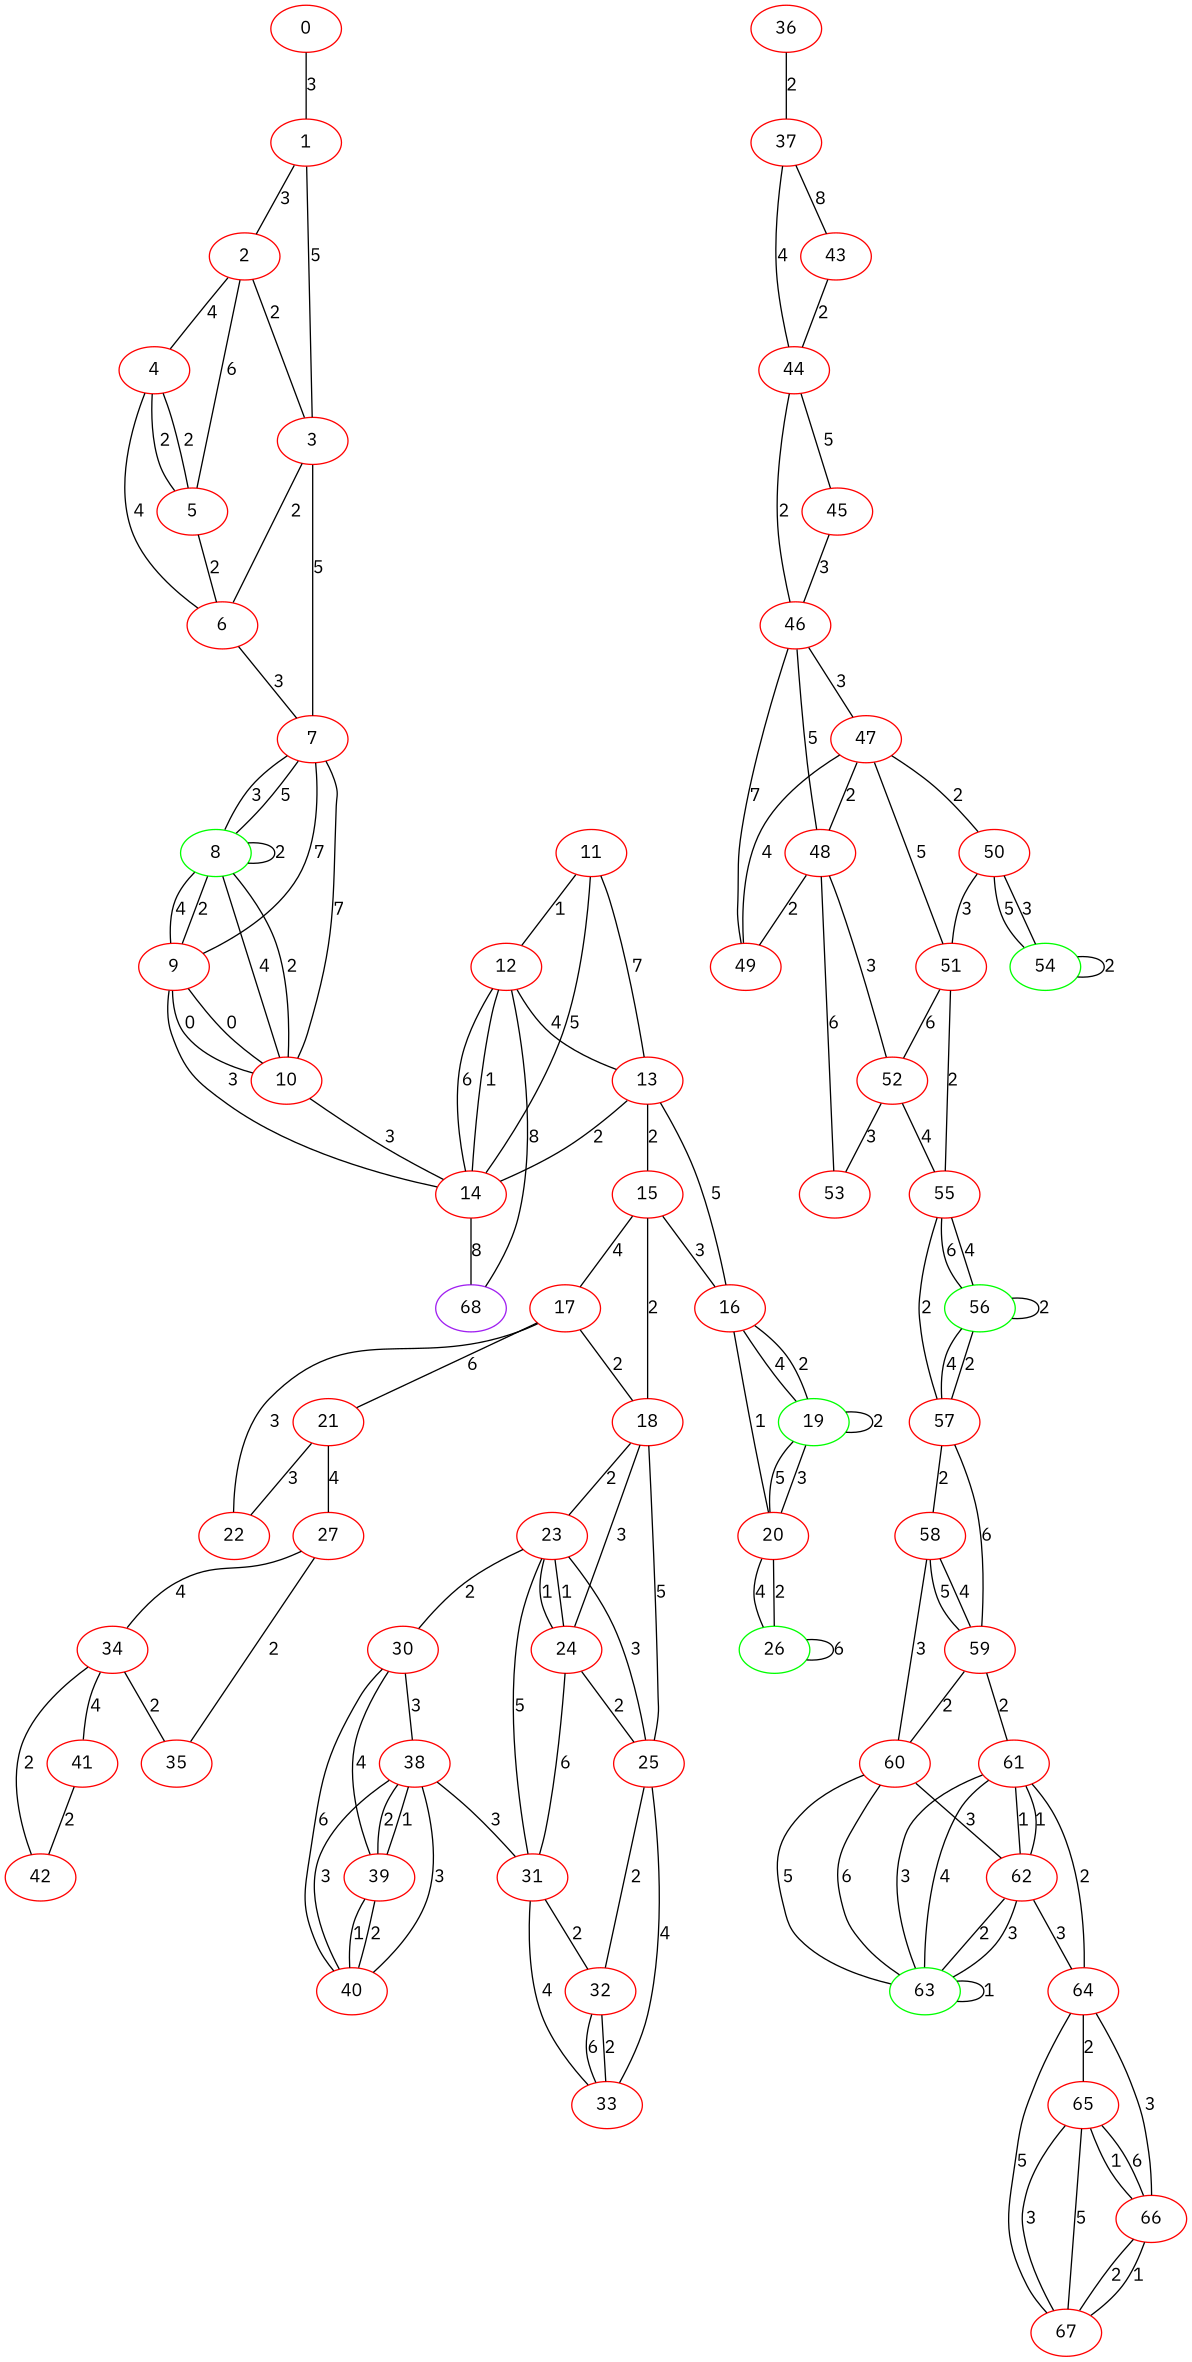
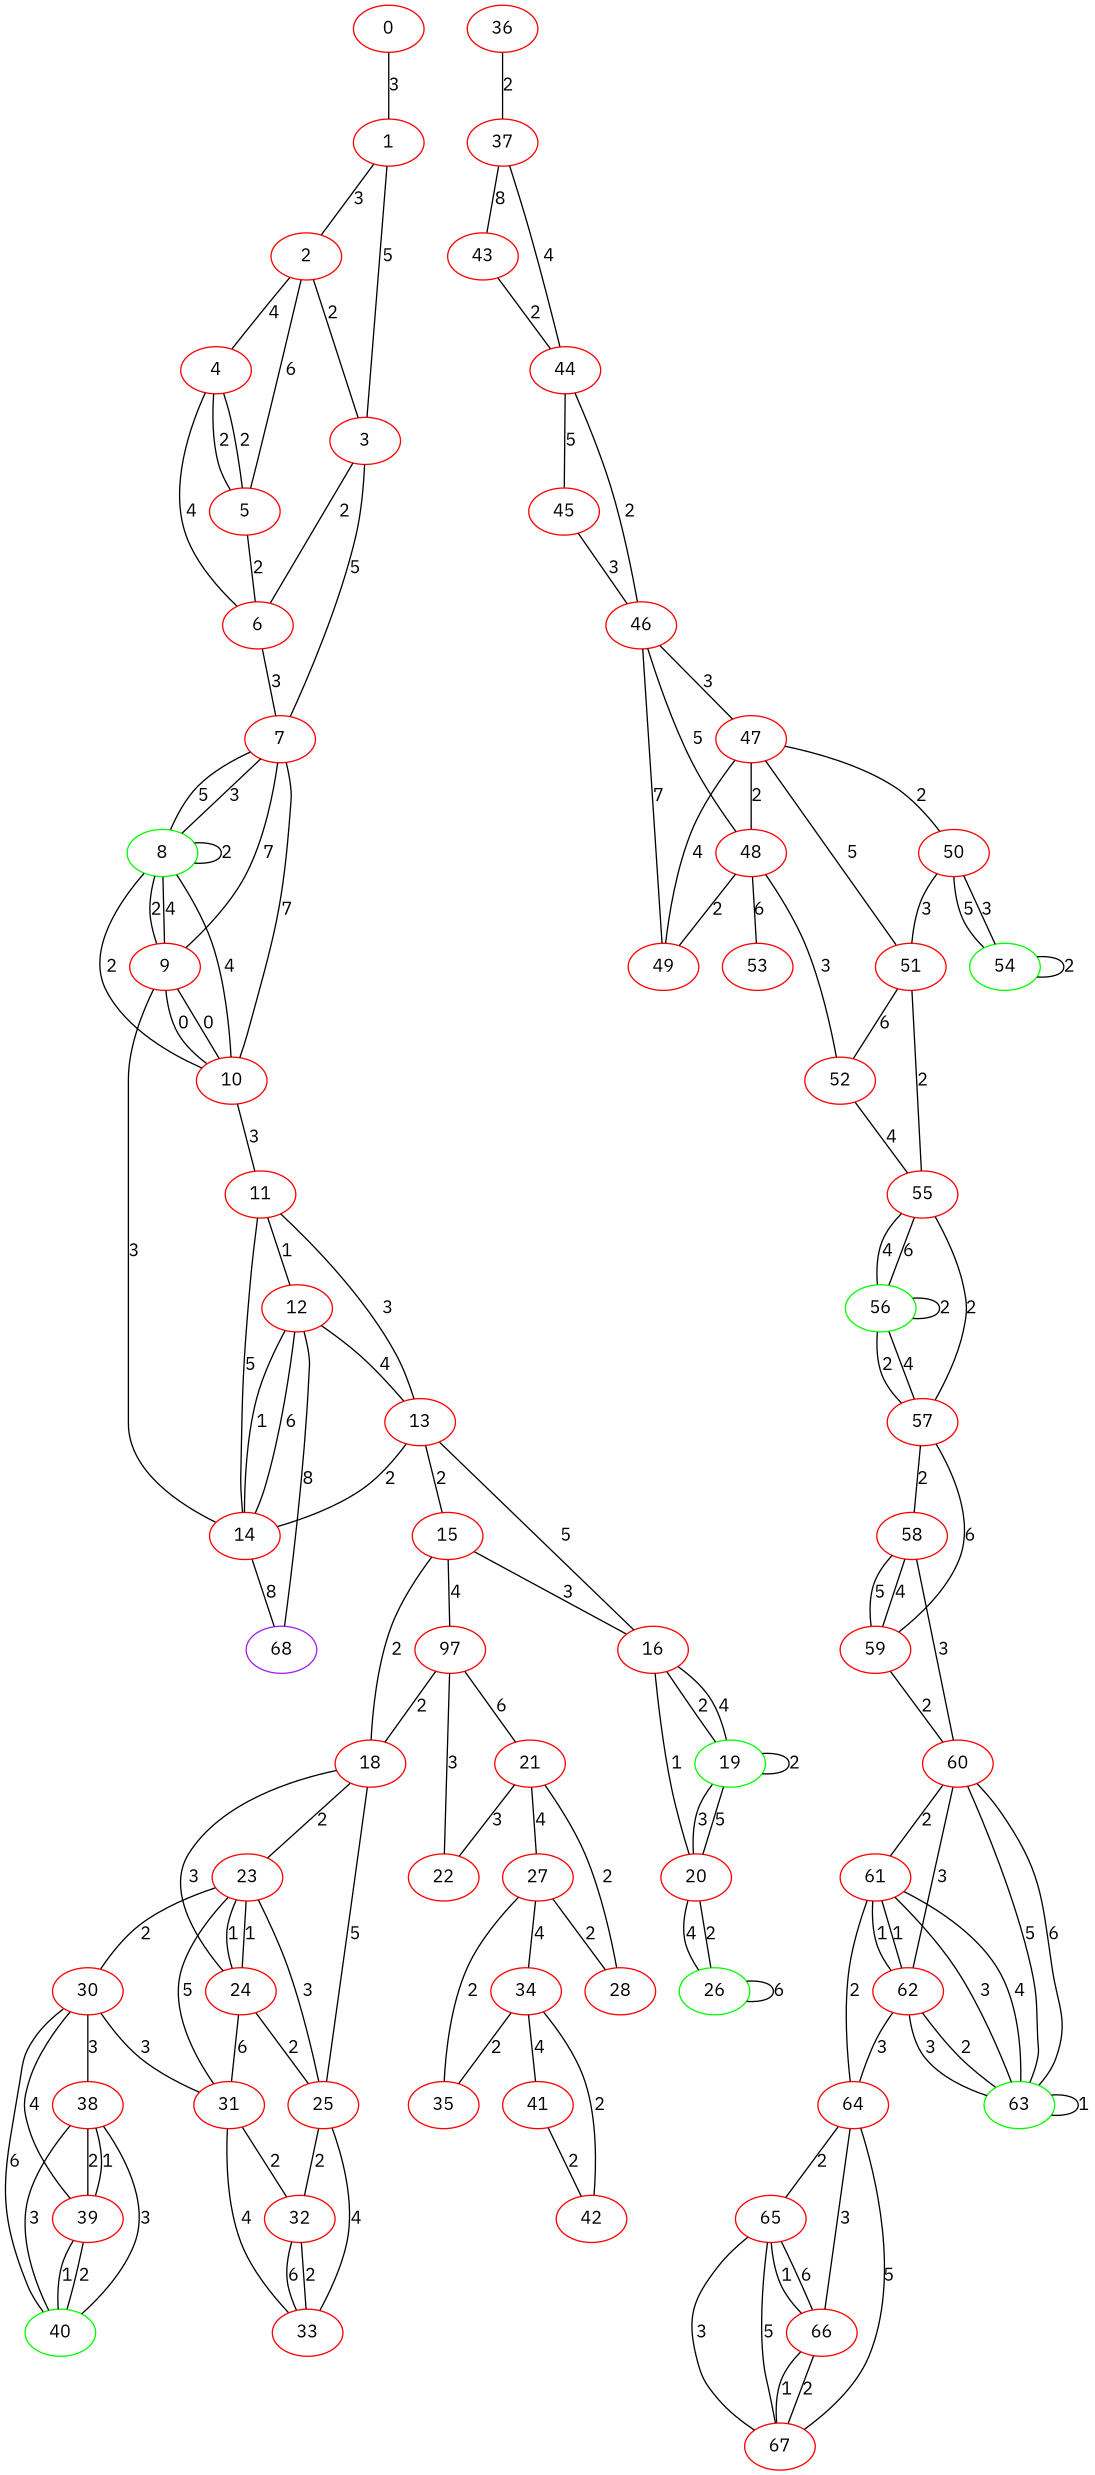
(638, 967) -> (388, 1308)
(863, 1138) -> none
(375, 1142) -> (246, 1137)
(565, 1308) -> (450, 1650)
(997, 1707) -> (917, 1821)
(478, 1817) -> (144, 2061)
(352, 1991) -> (60, 2333)
none -> (620, 1991)
